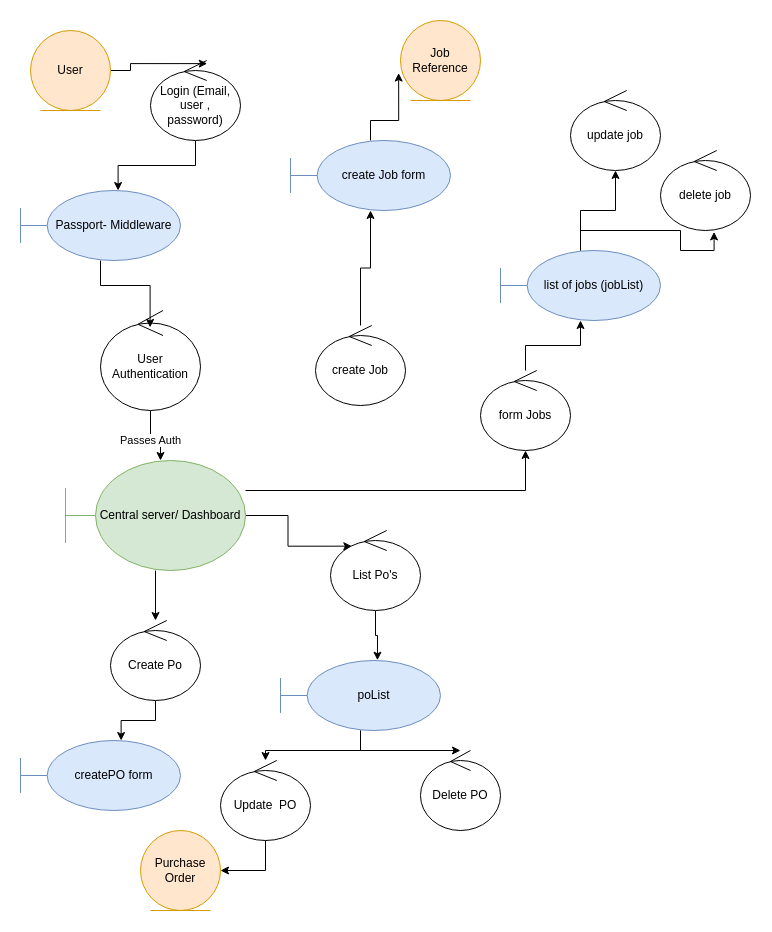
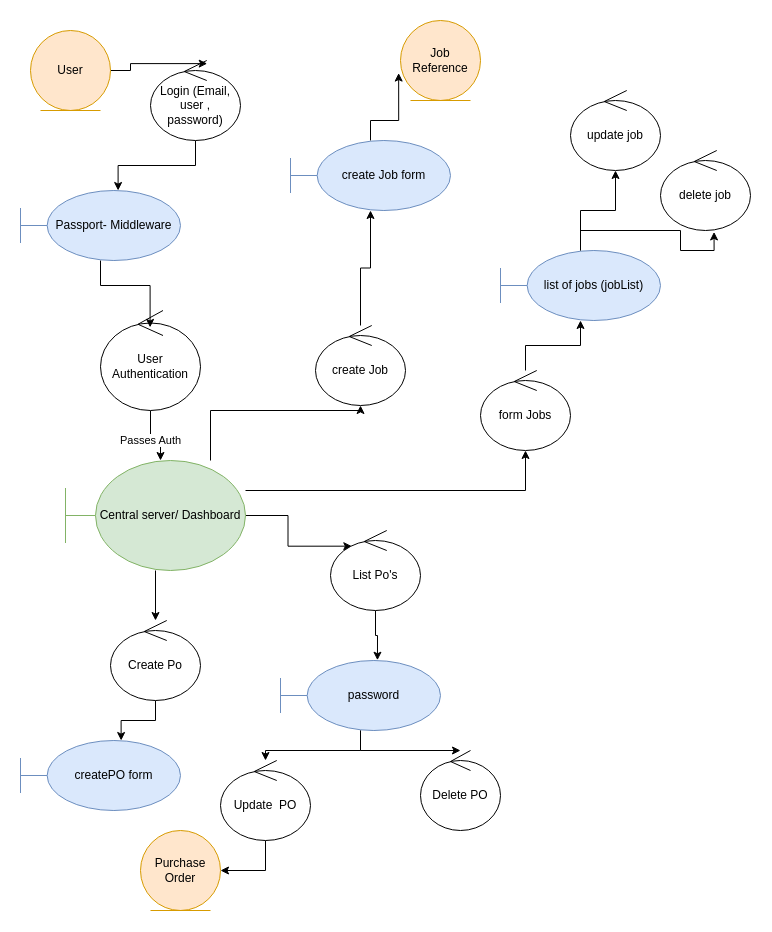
none -> (261, 411)
(374, 696) -> (374, 696)
